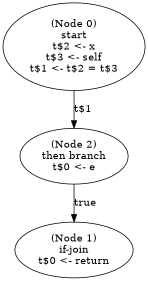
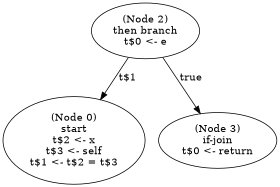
(74, 106) -> (117, 75)
(74, 250) -> (218, 140)
